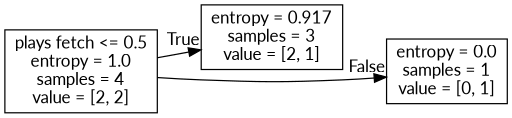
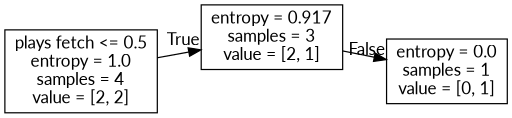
(266, 82) -> (359, 54)
